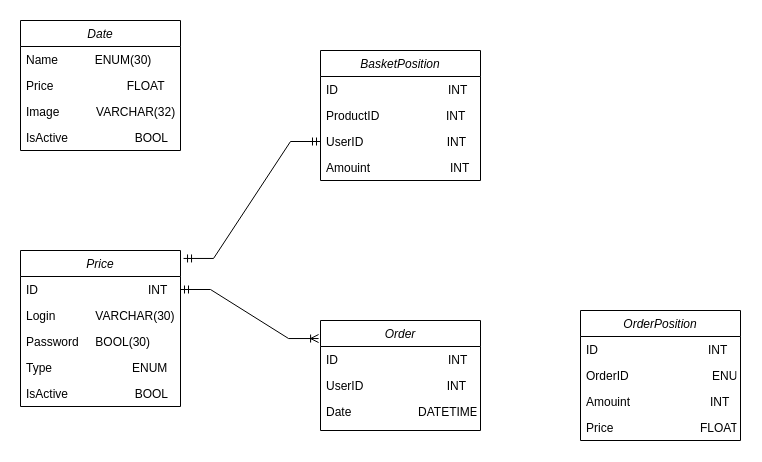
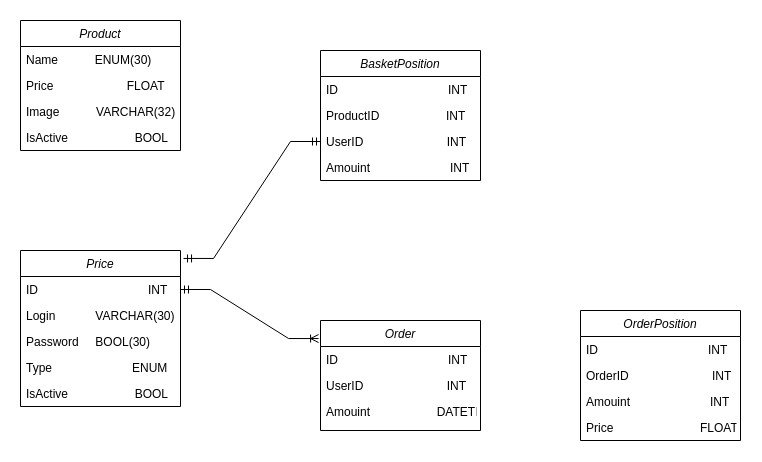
(100, 34) -> (100, 34)
(688, 376) -> (685, 376)
(434, 412) -> (442, 412)
